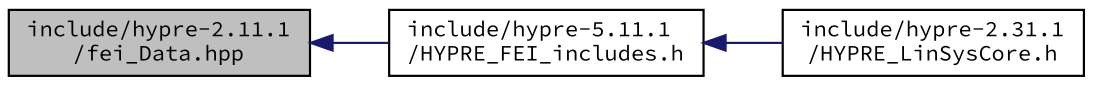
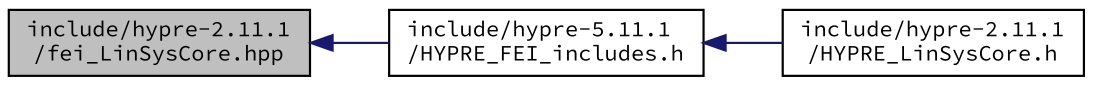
(159, 43) -> (159, 43)
(933, 43) -> (933, 43)
